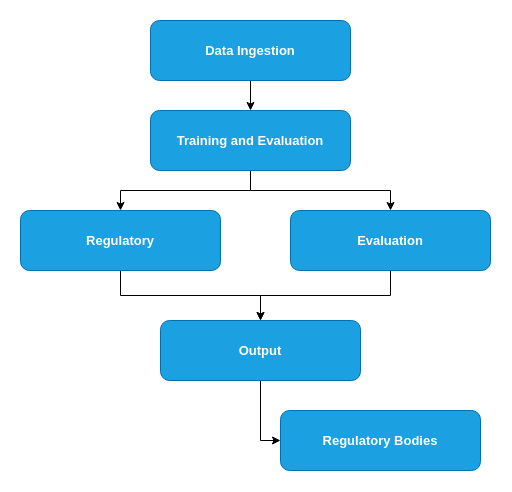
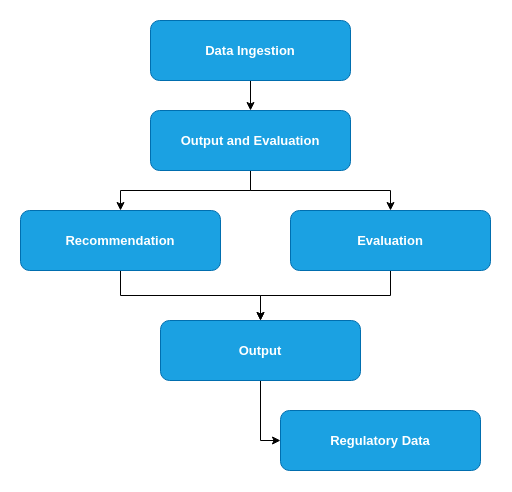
(251, 141) -> (251, 141)
(121, 241) -> (121, 241)
(381, 441) -> (381, 441)
